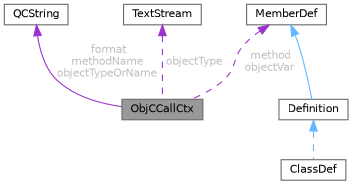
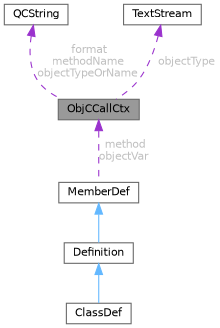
(231, 70) -> (99, 157)
(66, 87) -> (34, 74)
(313, 145) -> (99, 289)
